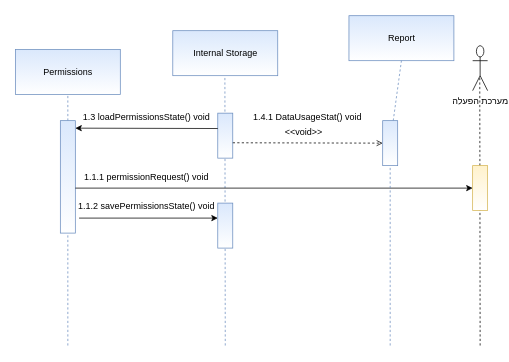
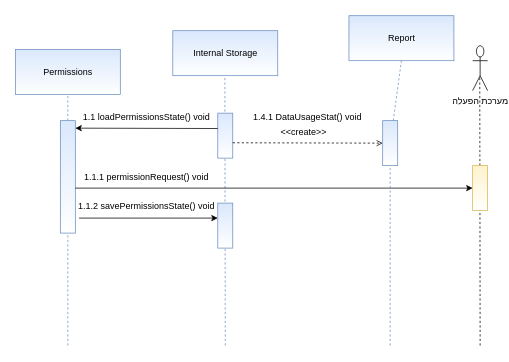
(147, 117) -> (147, 117)
(304, 132) -> (304, 132)
